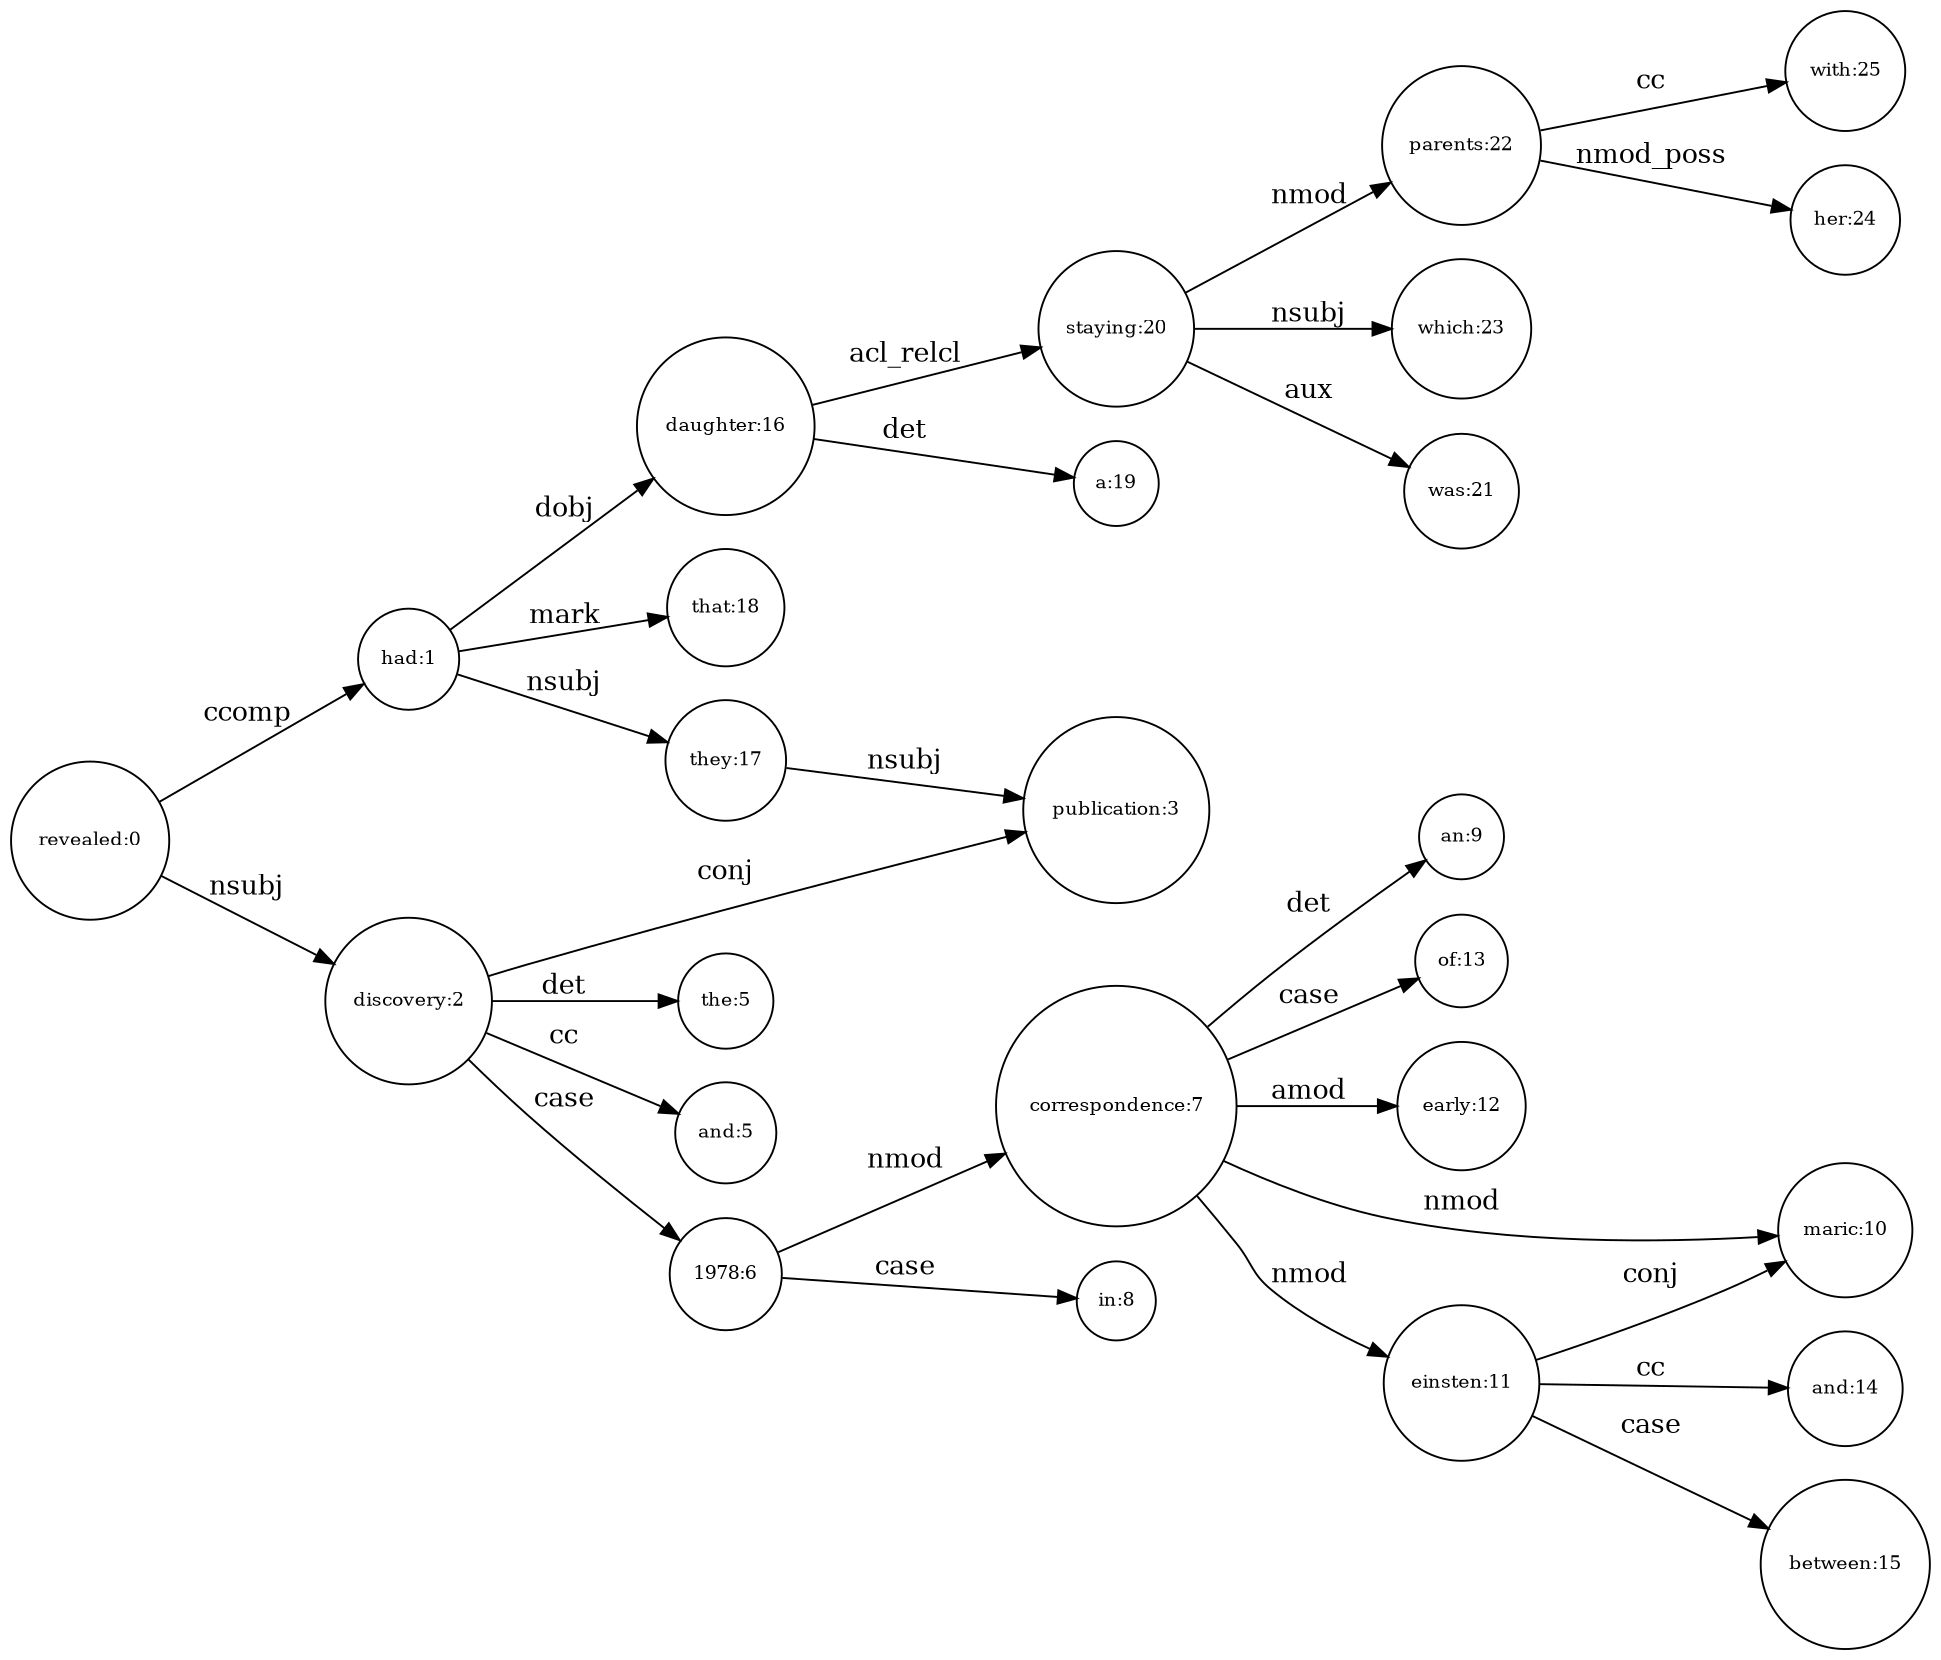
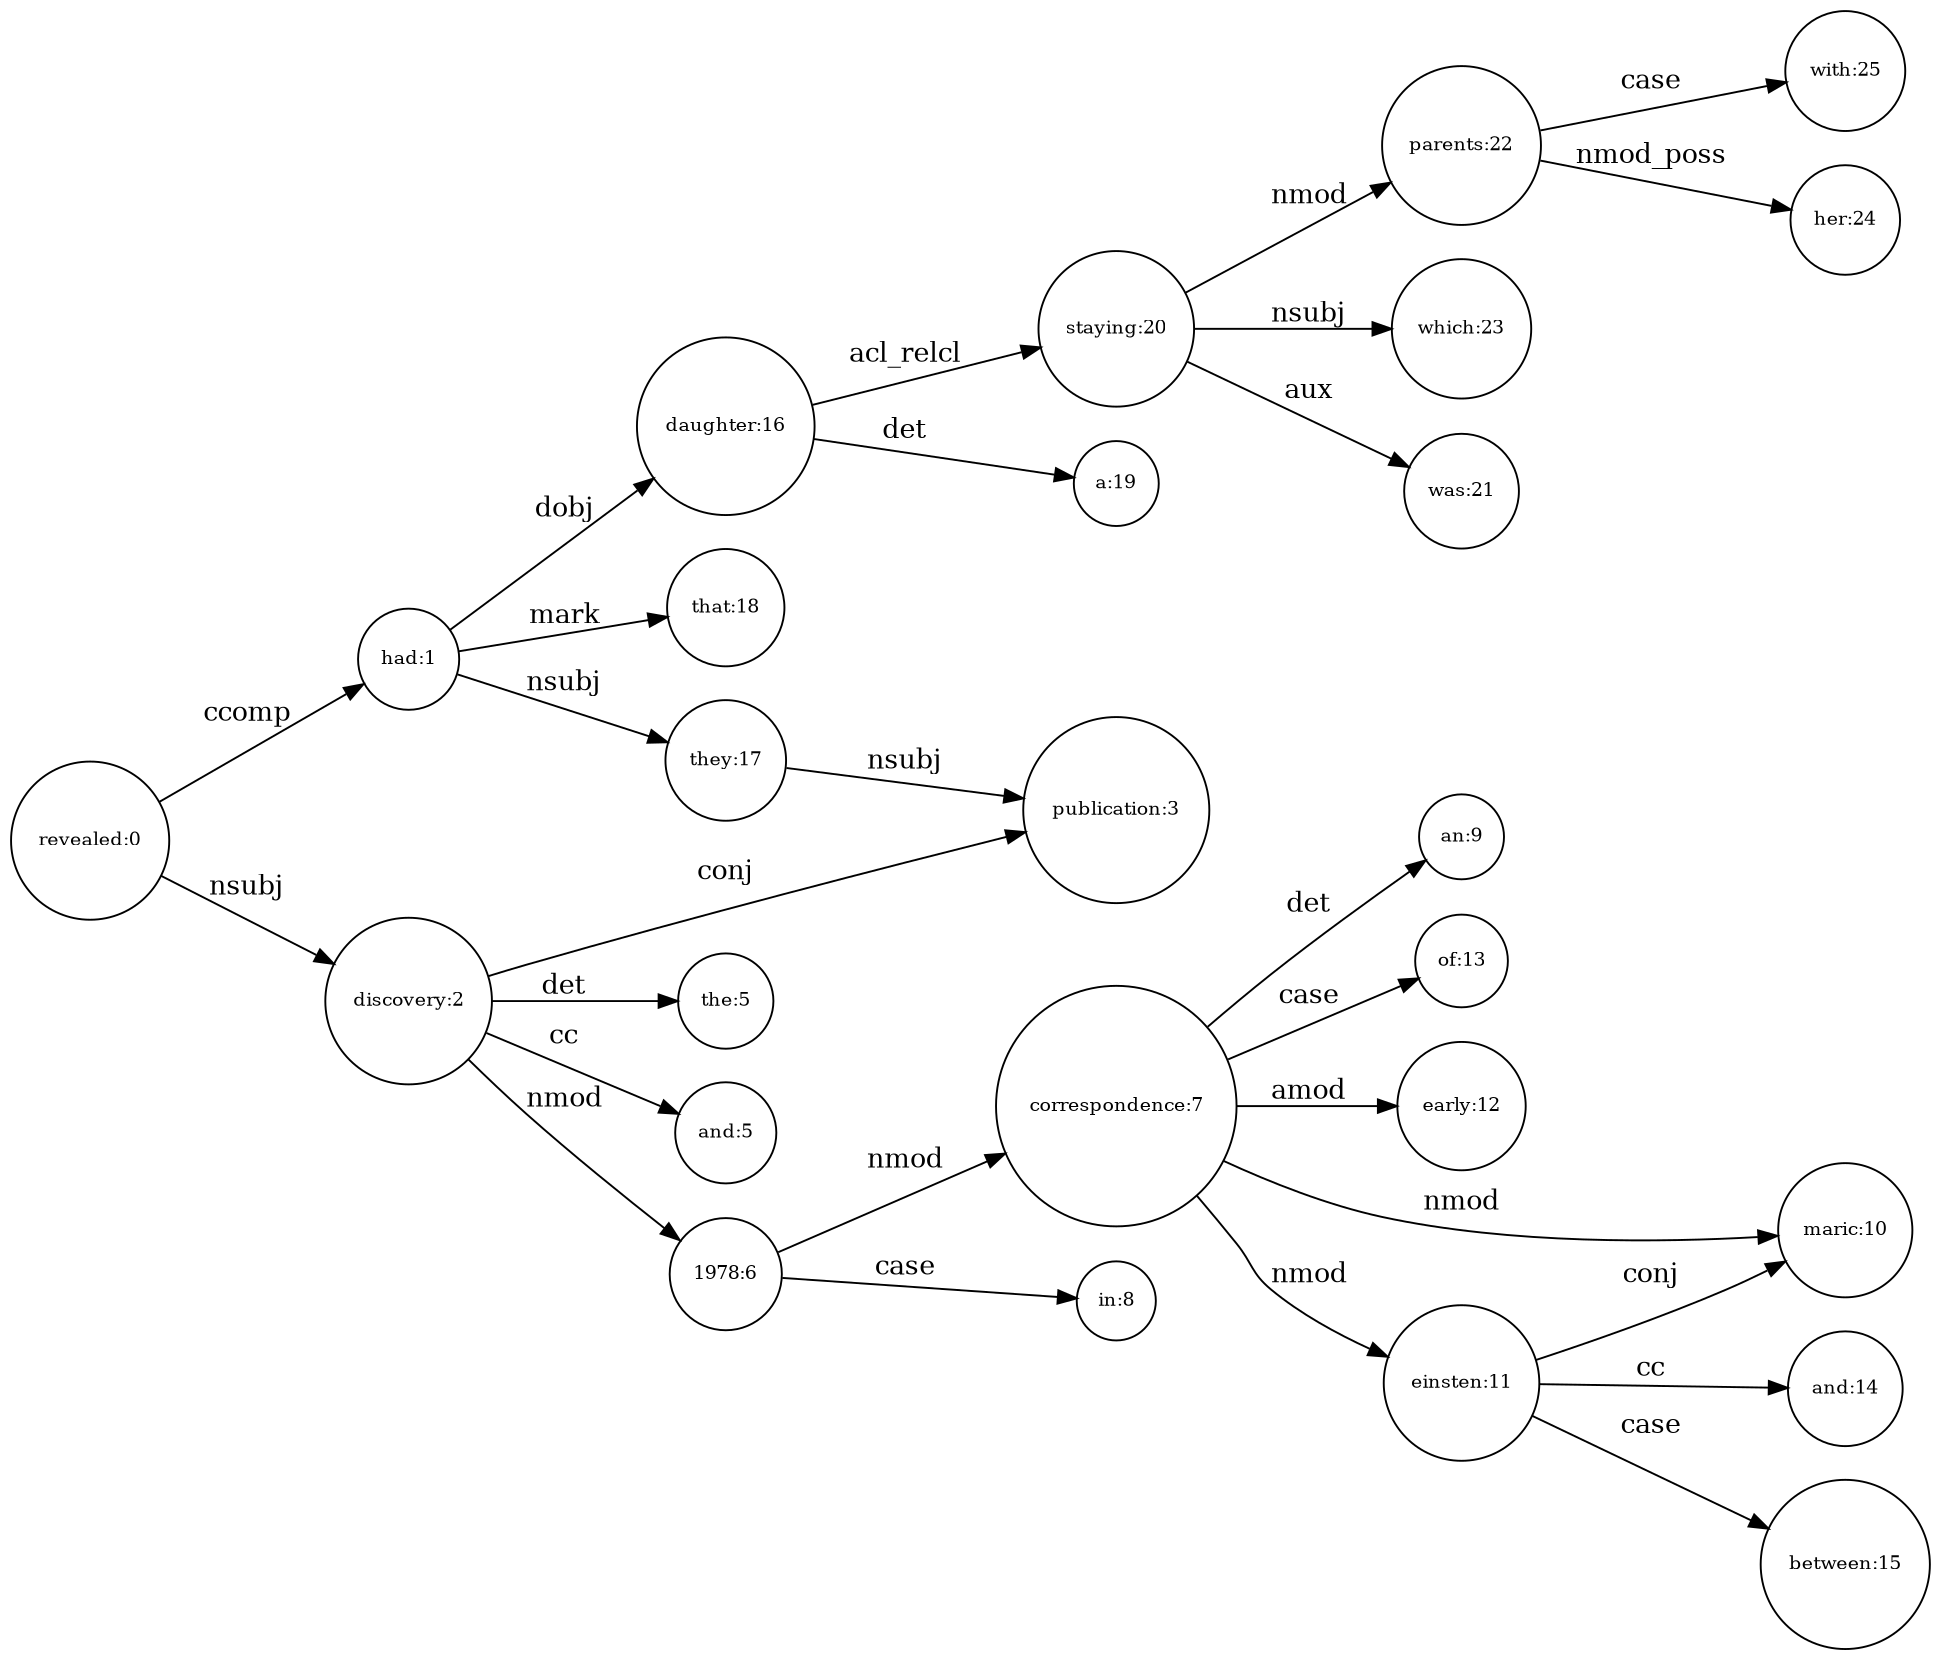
(1651, 82) -> (1651, 82)
(564, 1099) -> (564, 1099)
